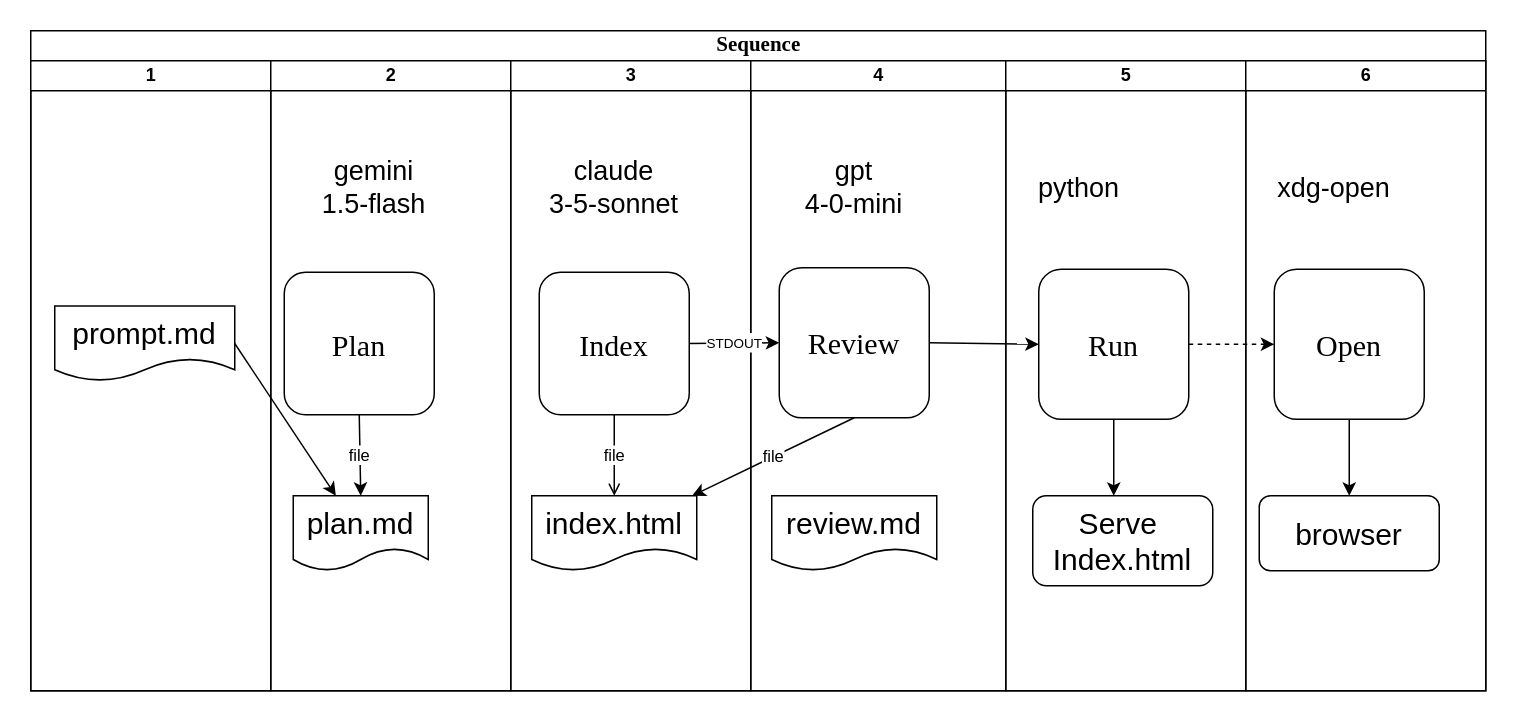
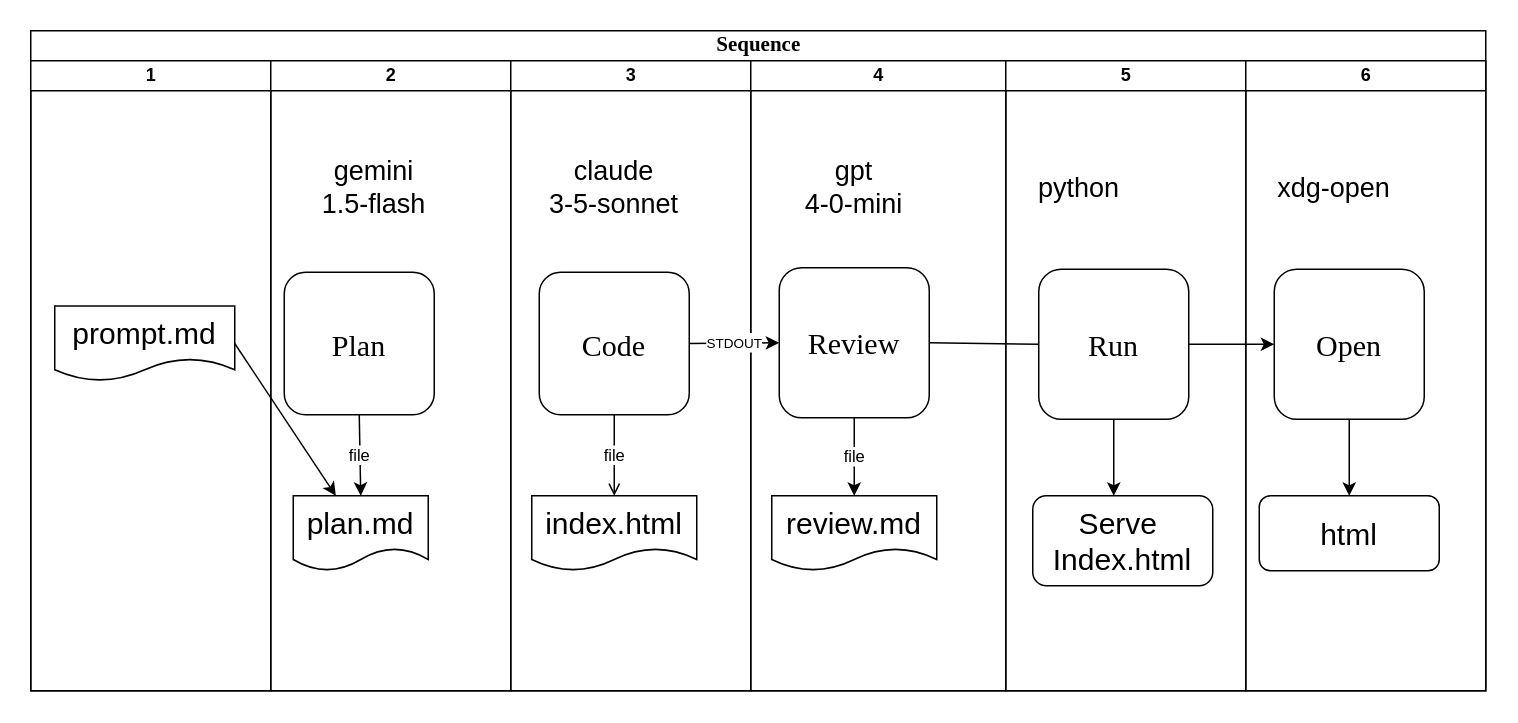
(614, 344) -> (614, 344)
(1022, 344) -> (1026, 344)
(1226, 344) -> (1226, 344)
(778, 455) -> (854, 452)
(1349, 533) -> (1349, 533)
